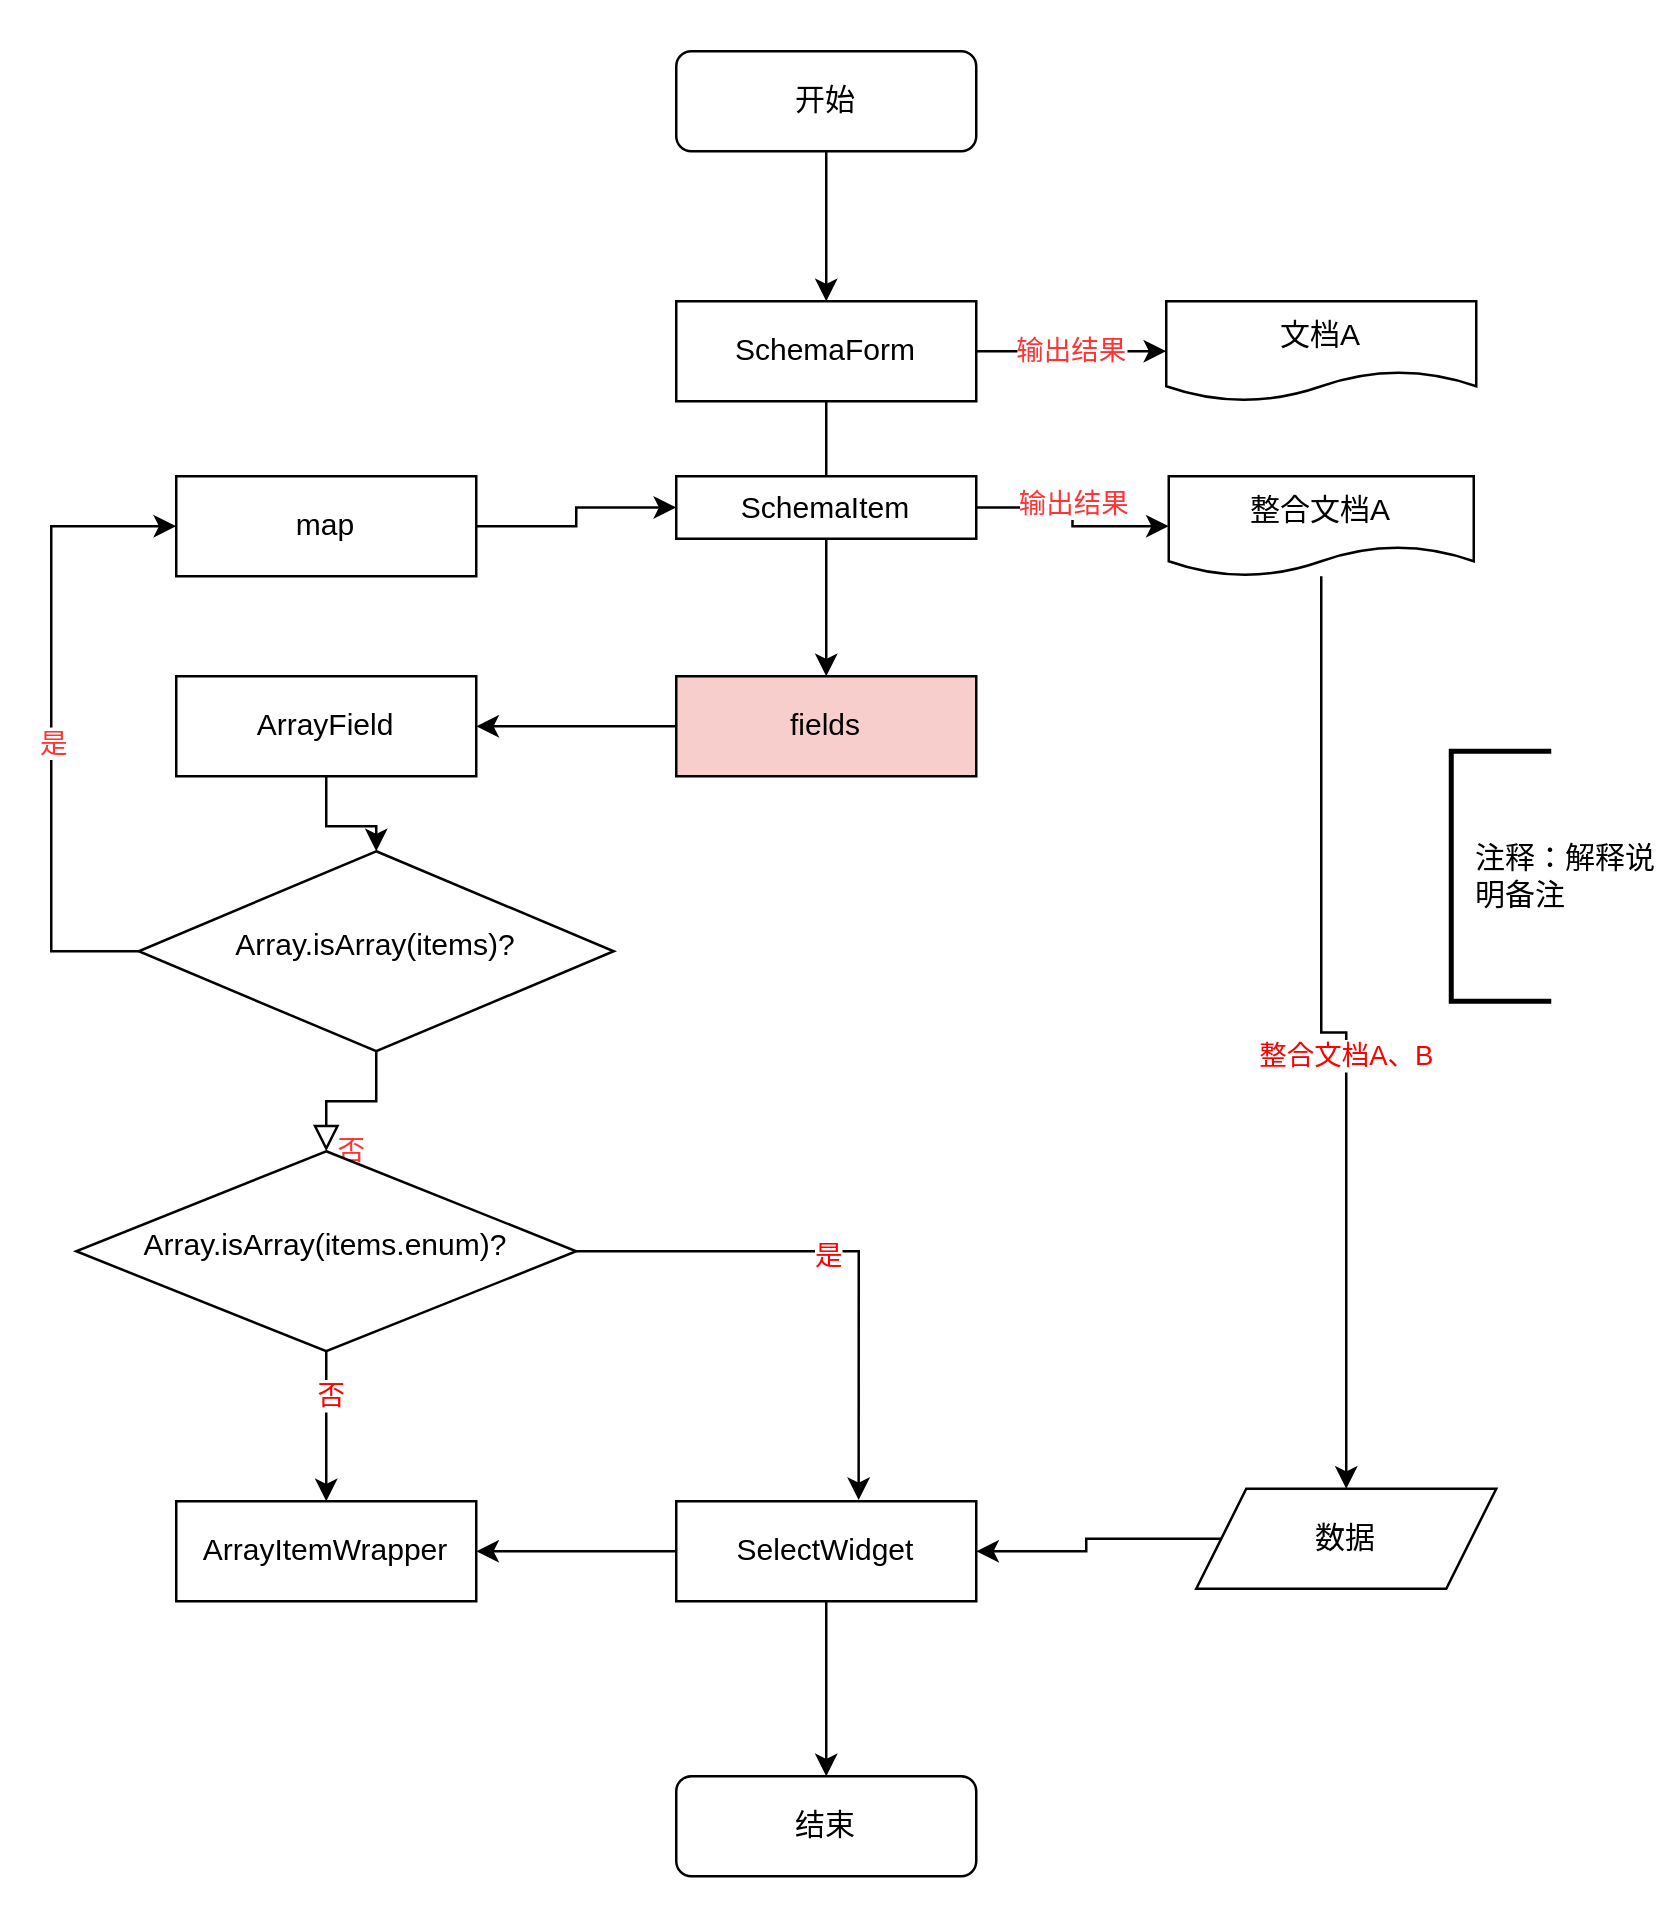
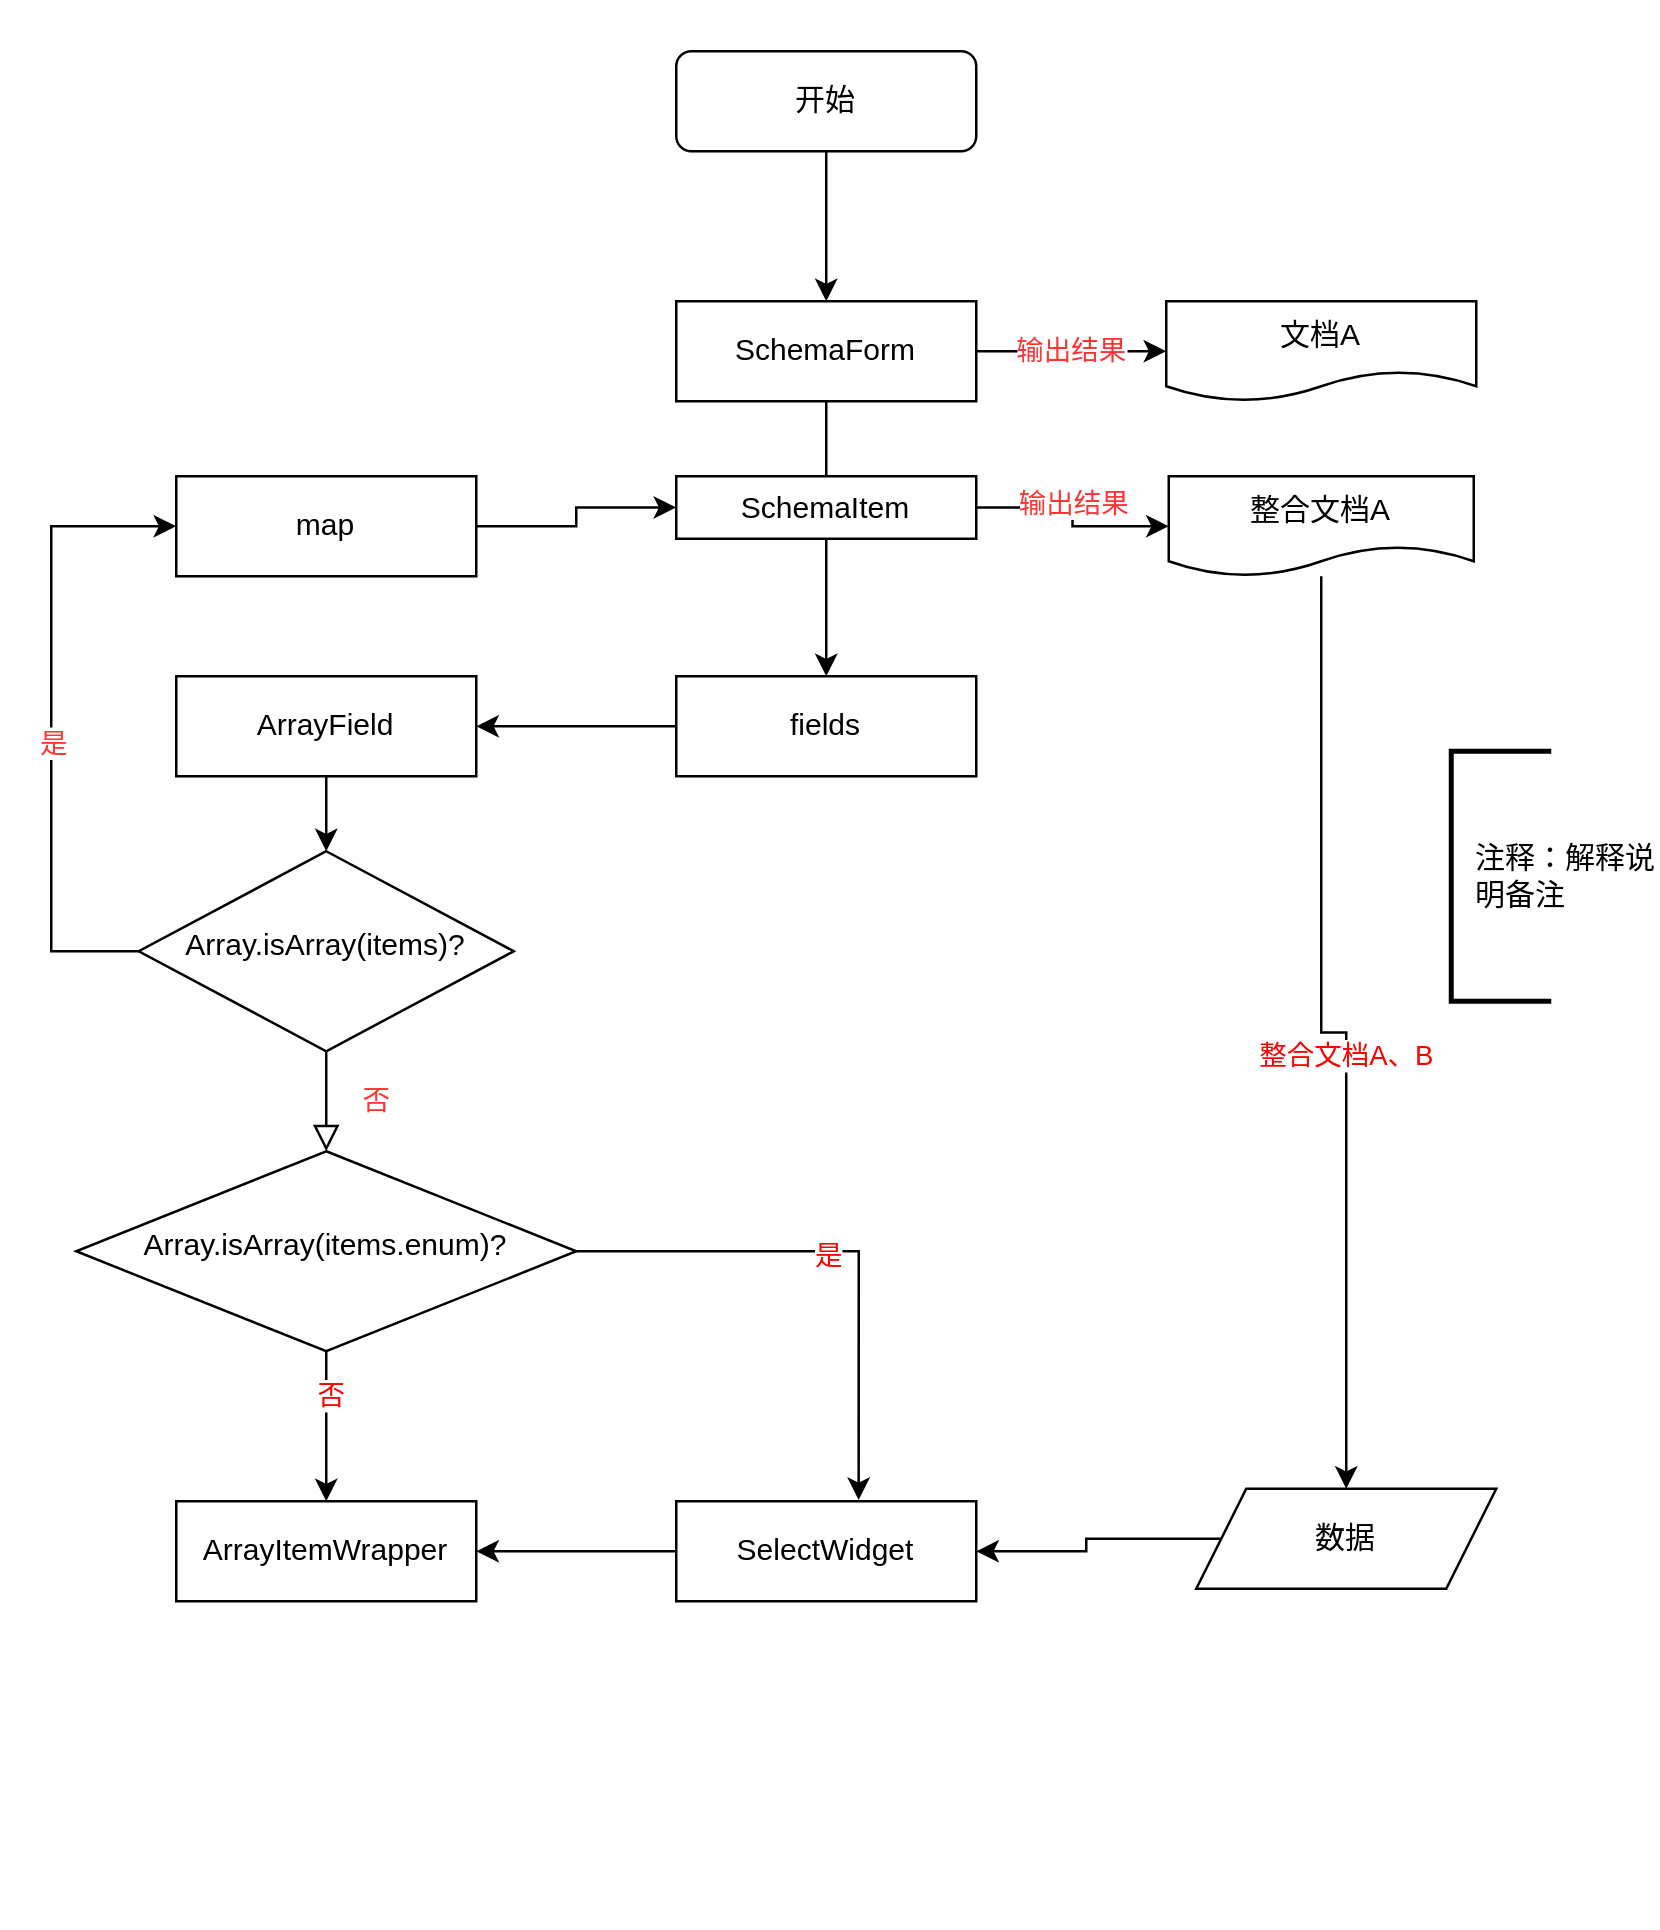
(826, 726) -> (826, 726)
(376, 951) -> (326, 951)
(826, 1680) -> none
(826, 1826) -> none
